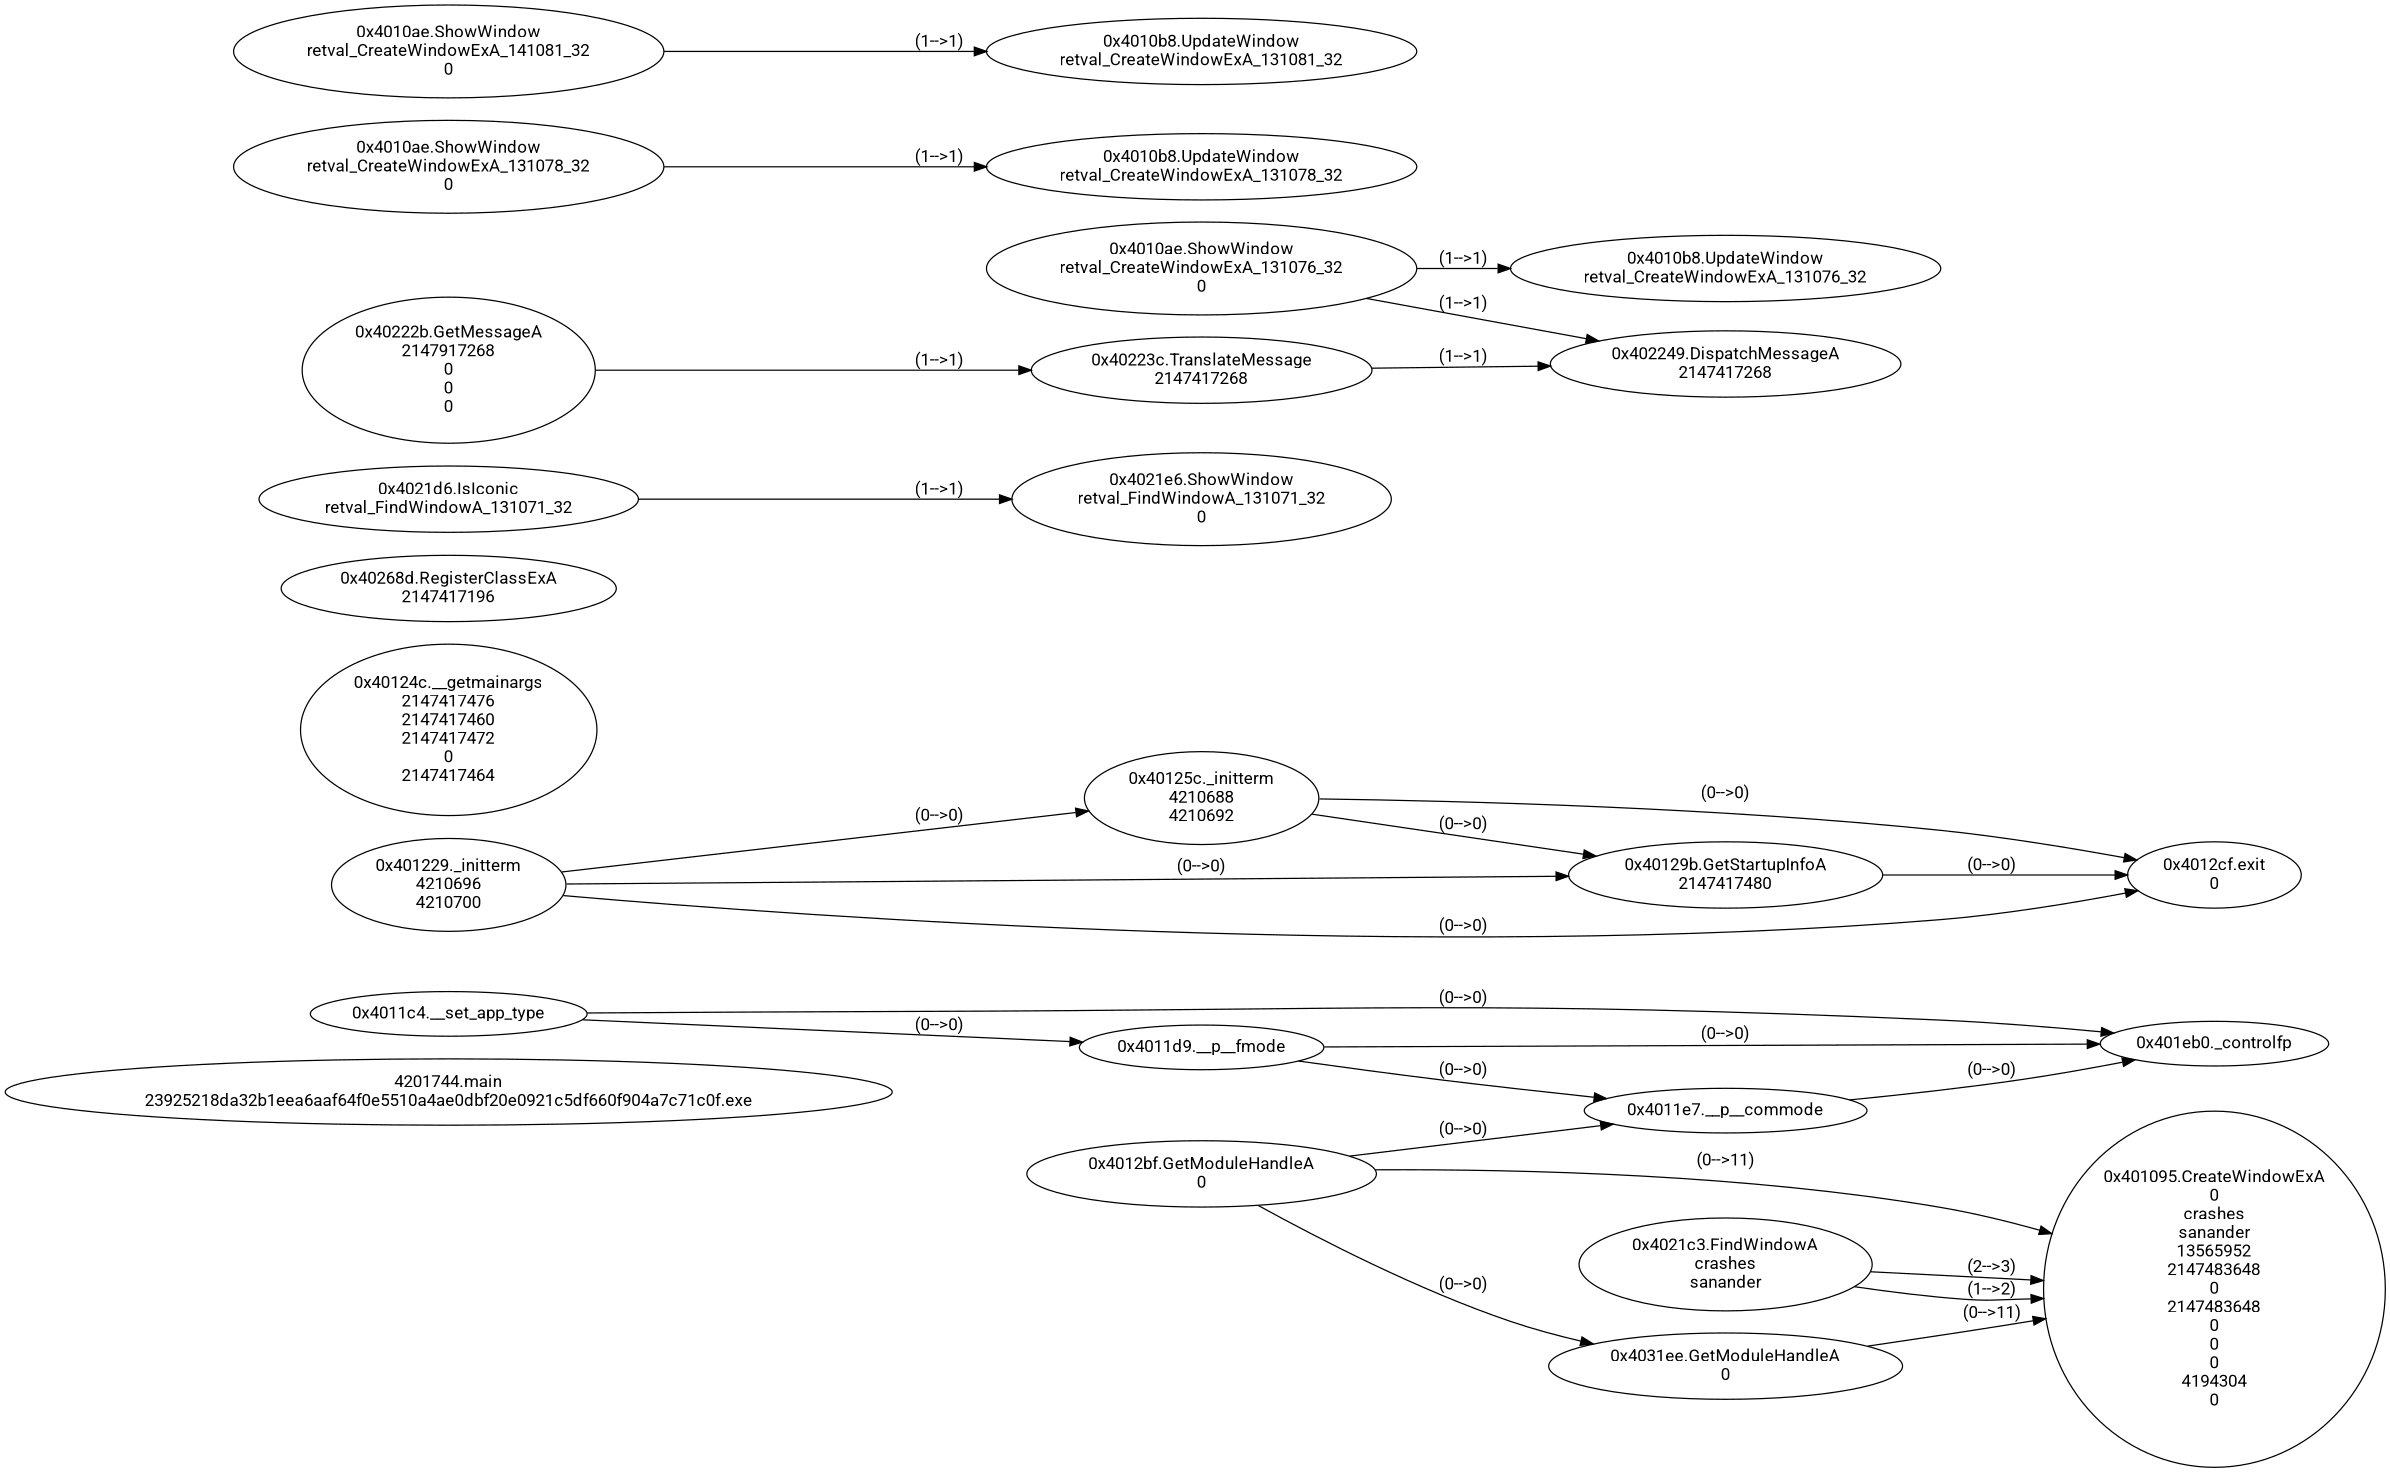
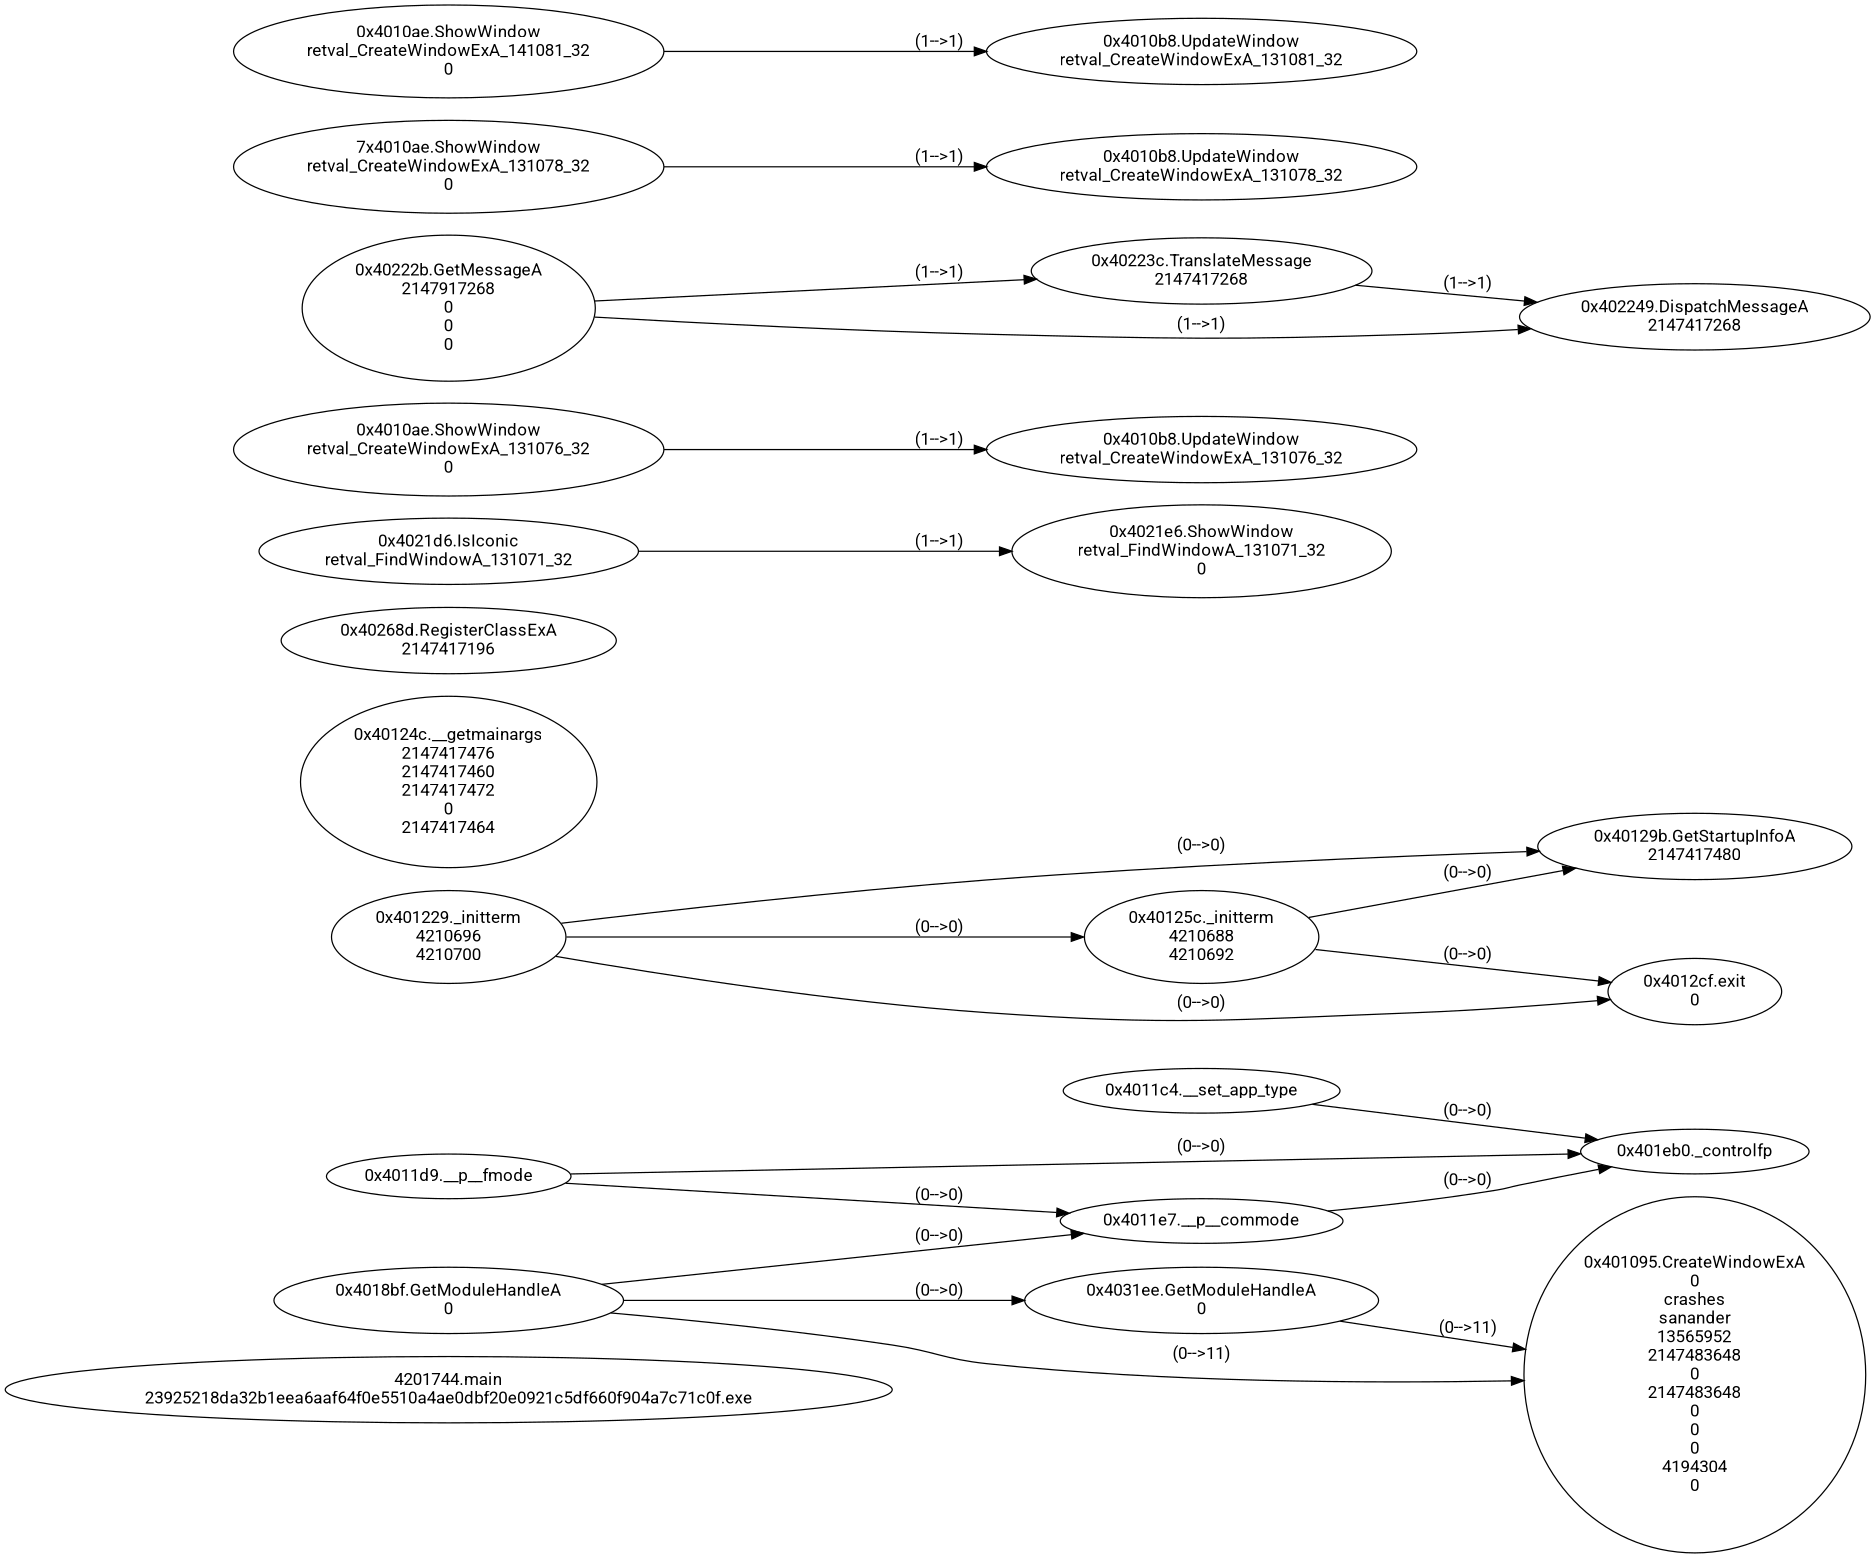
(449, 167) -> (449, 167)
(1476, 319) -> (1056, 336)
(1999, 875) -> none
(826, 1031) -> none
(1202, 1174) -> (449, 1300)
(1726, 1264) -> none
